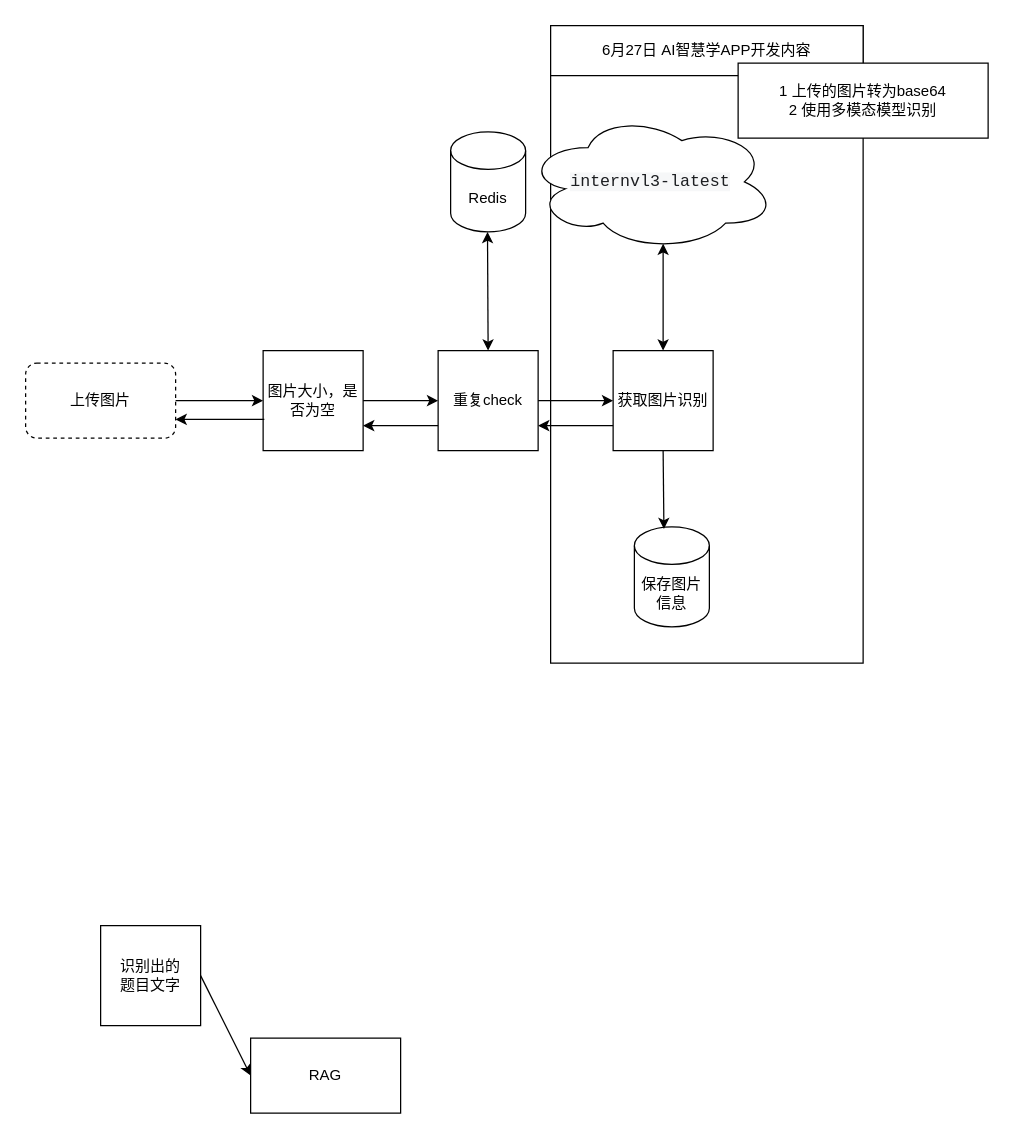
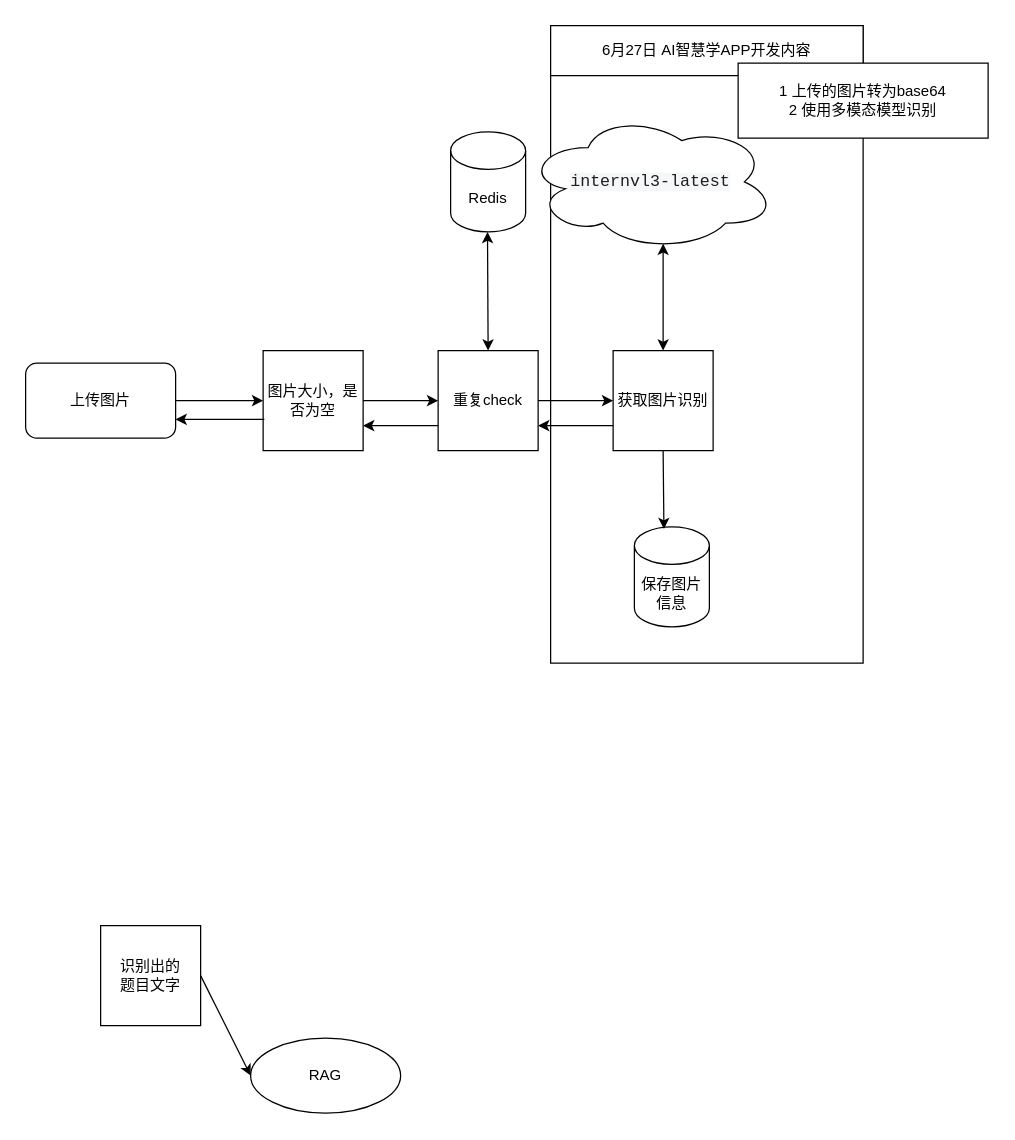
(101, 401) -> (101, 401)
(326, 1076) -> (326, 1076)
